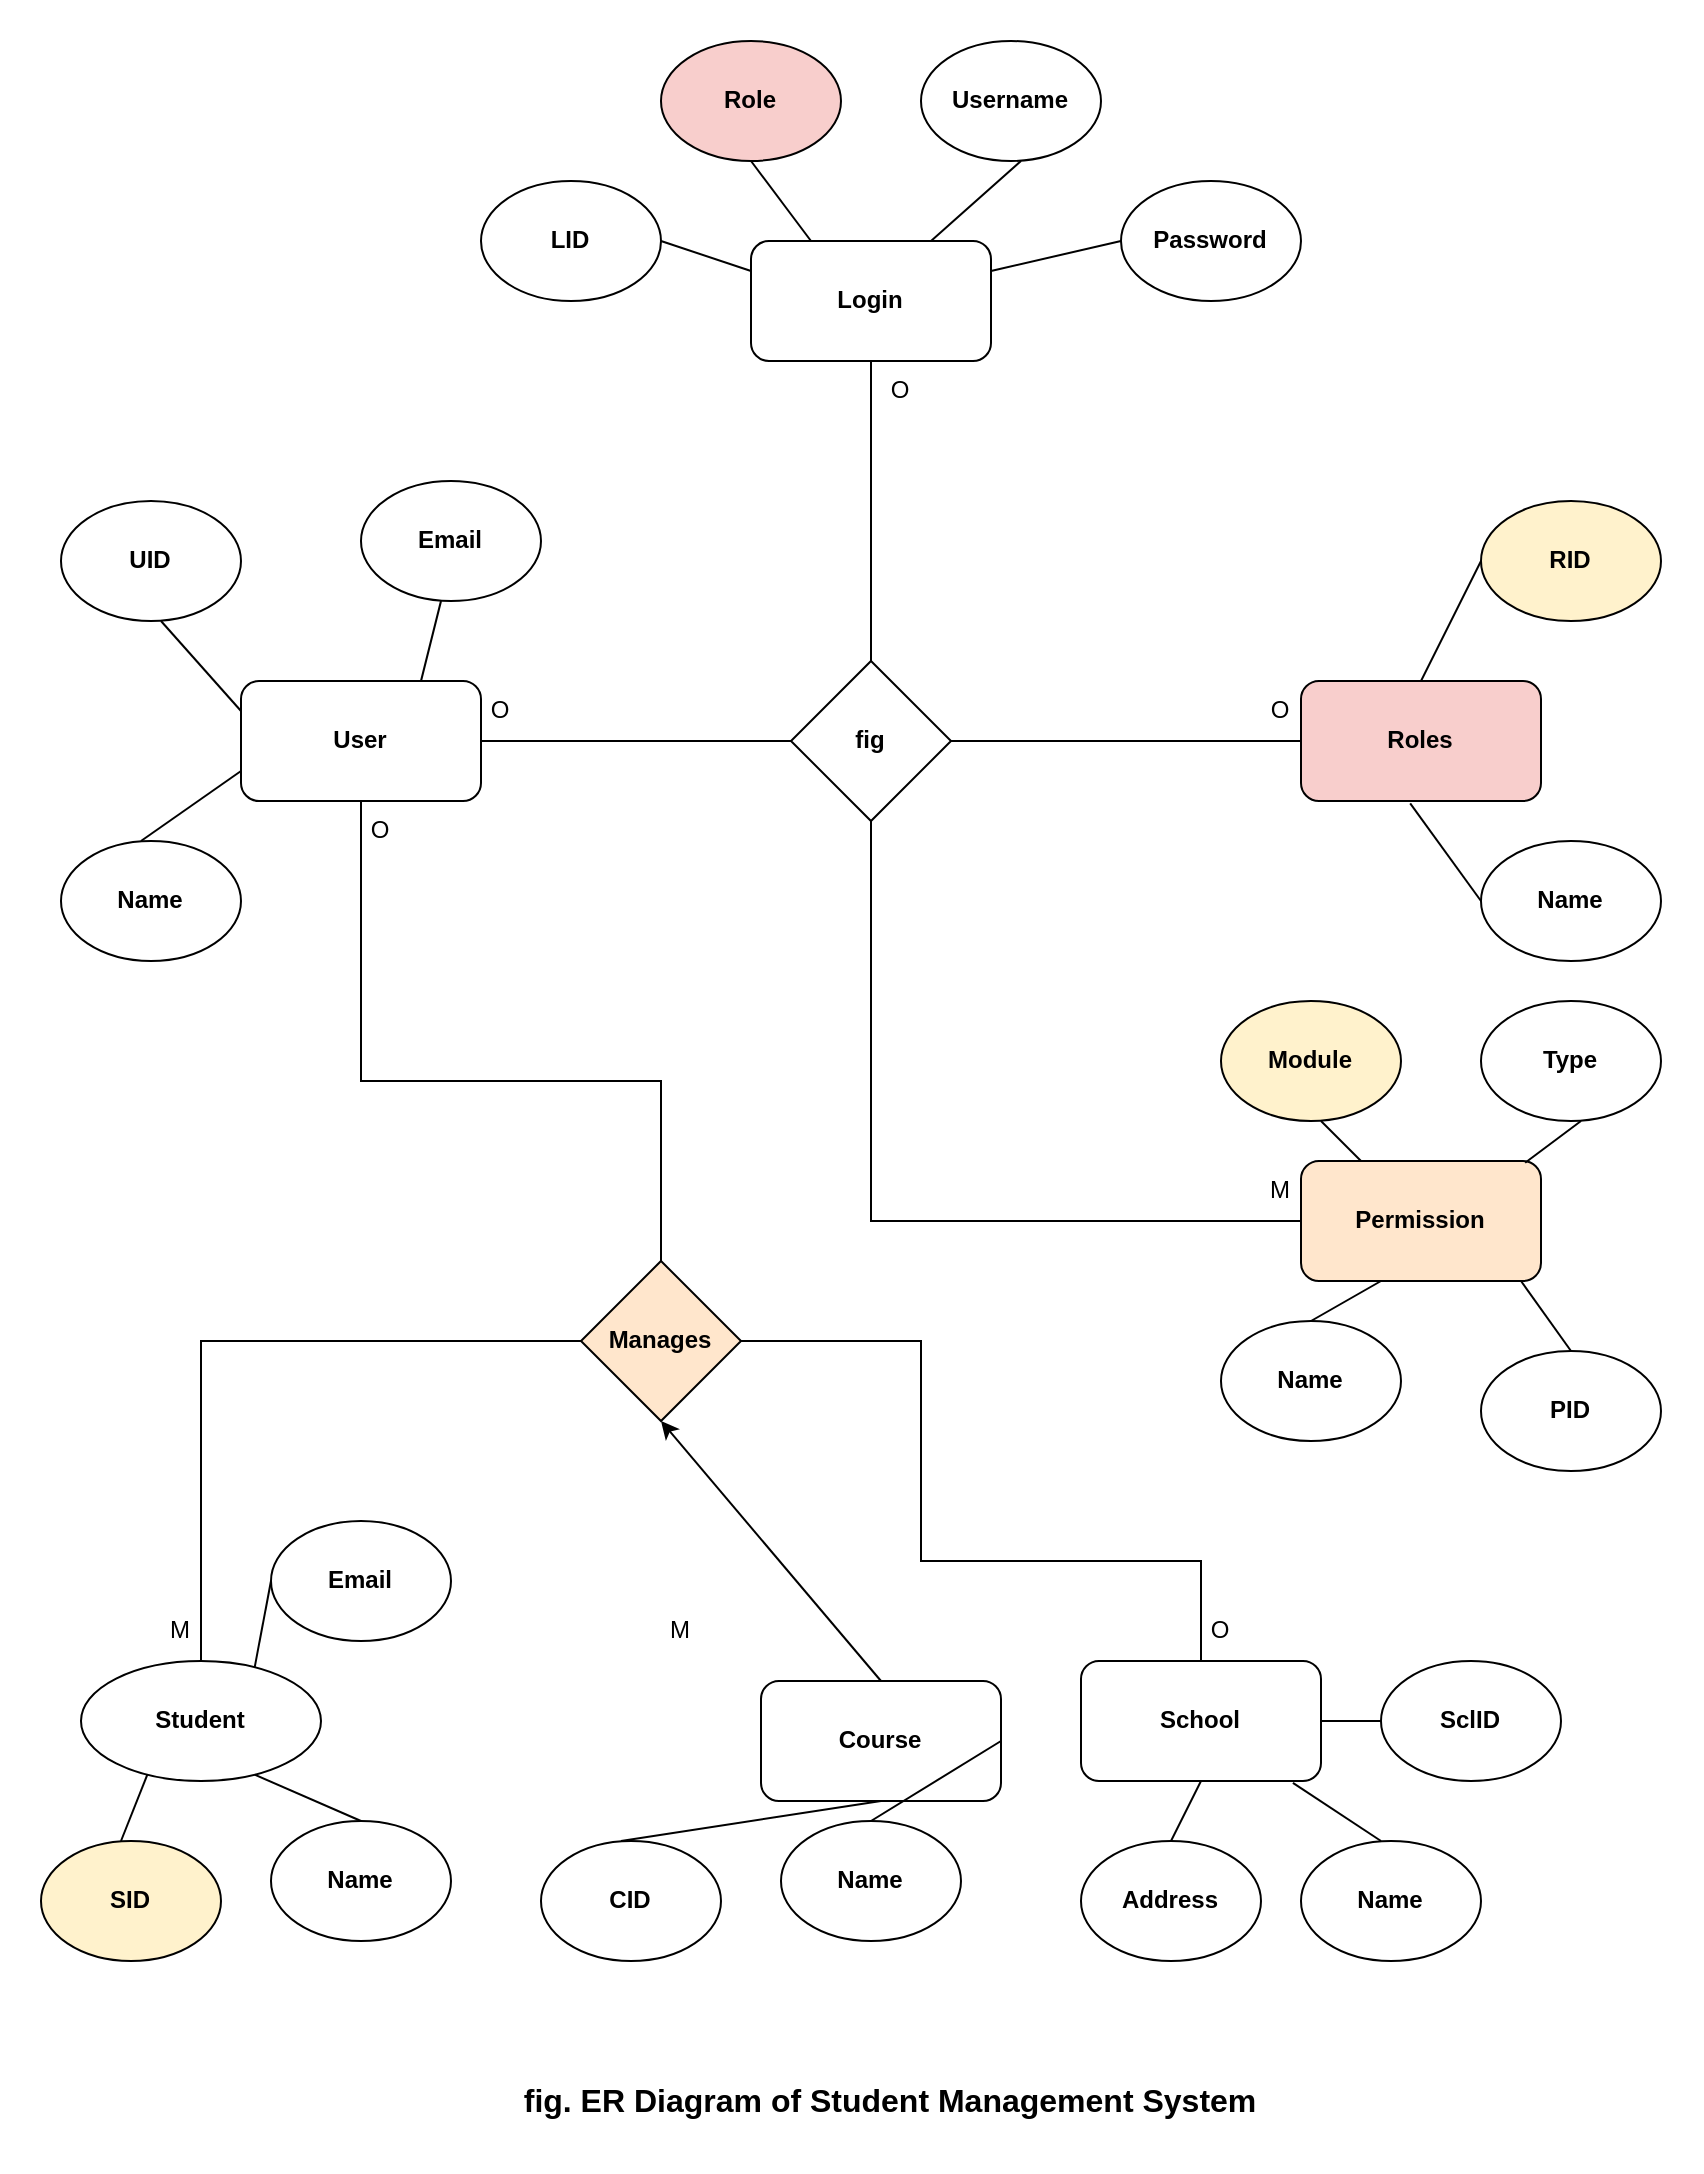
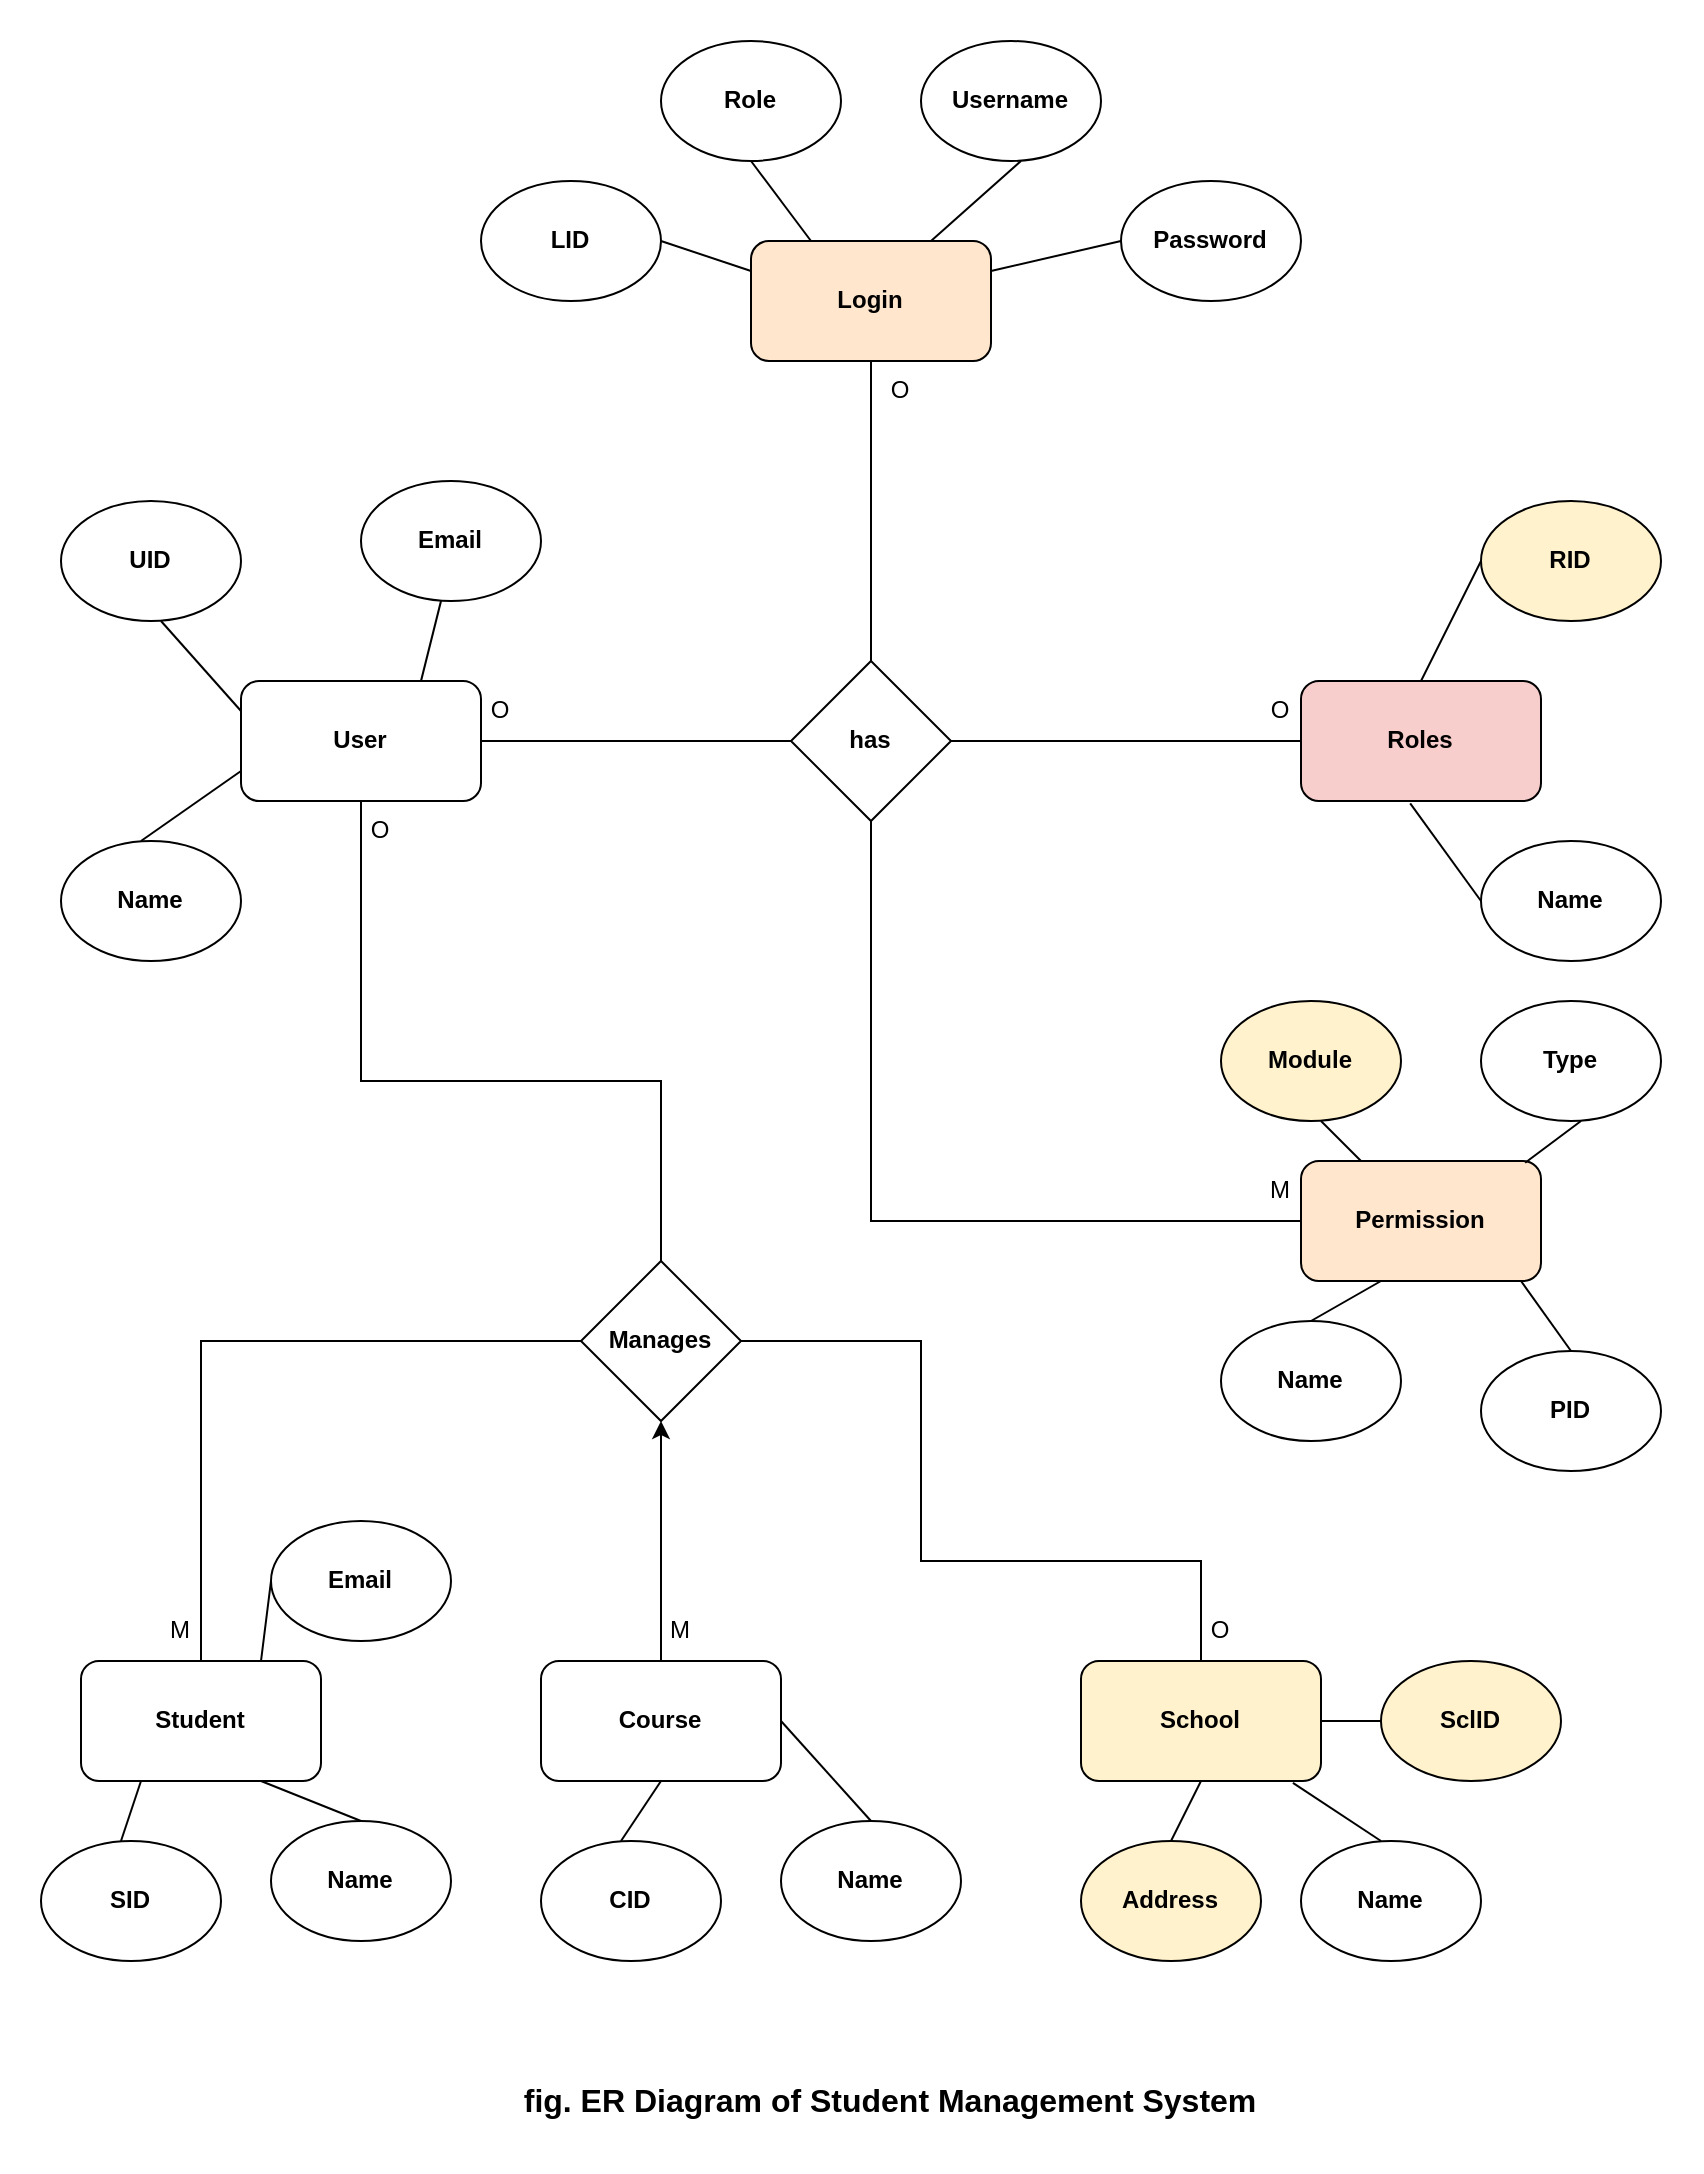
(751, 101) -> (751, 101)
(871, 301) -> (871, 301)
(871, 741) -> (871, 741)
(661, 1341) -> (661, 1341)
(201, 1721) -> (201, 1721)
(1201, 1721) -> (1201, 1721)
(1471, 1721) -> (1471, 1721)
(881, 1741) -> (661, 1721)
(131, 1901) -> (131, 1901)
(1171, 1901) -> (1171, 1901)
